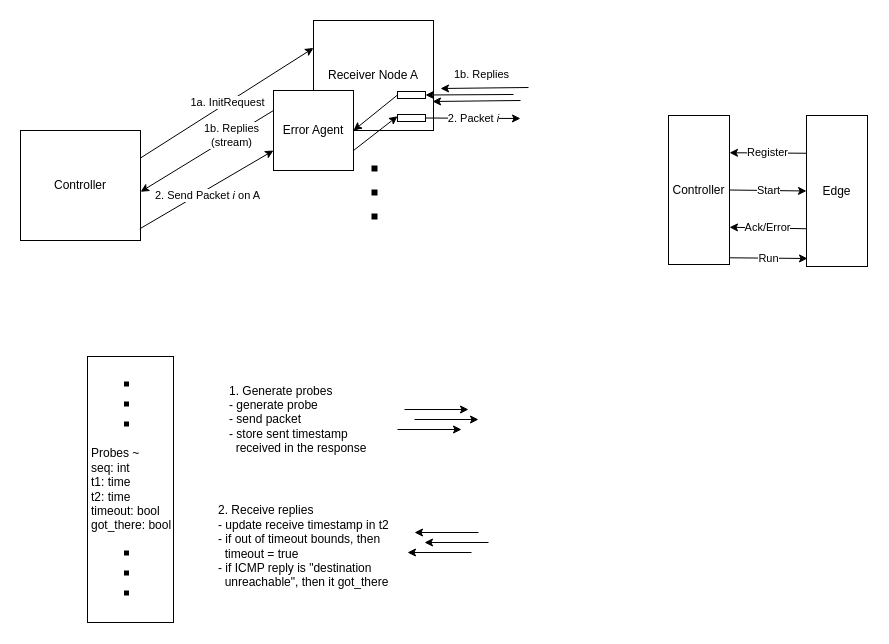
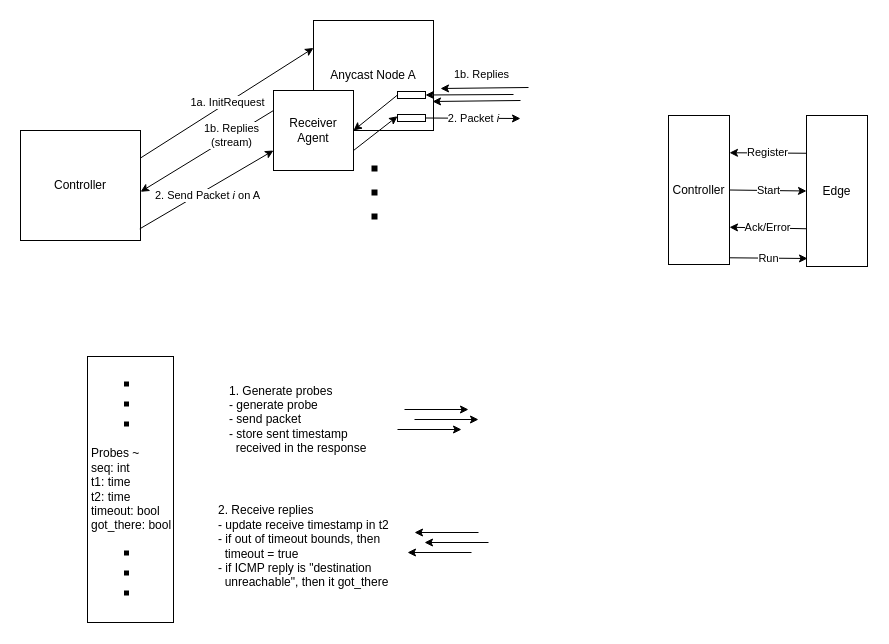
(374, 76) -> (374, 76)
(314, 131) -> (314, 131)
